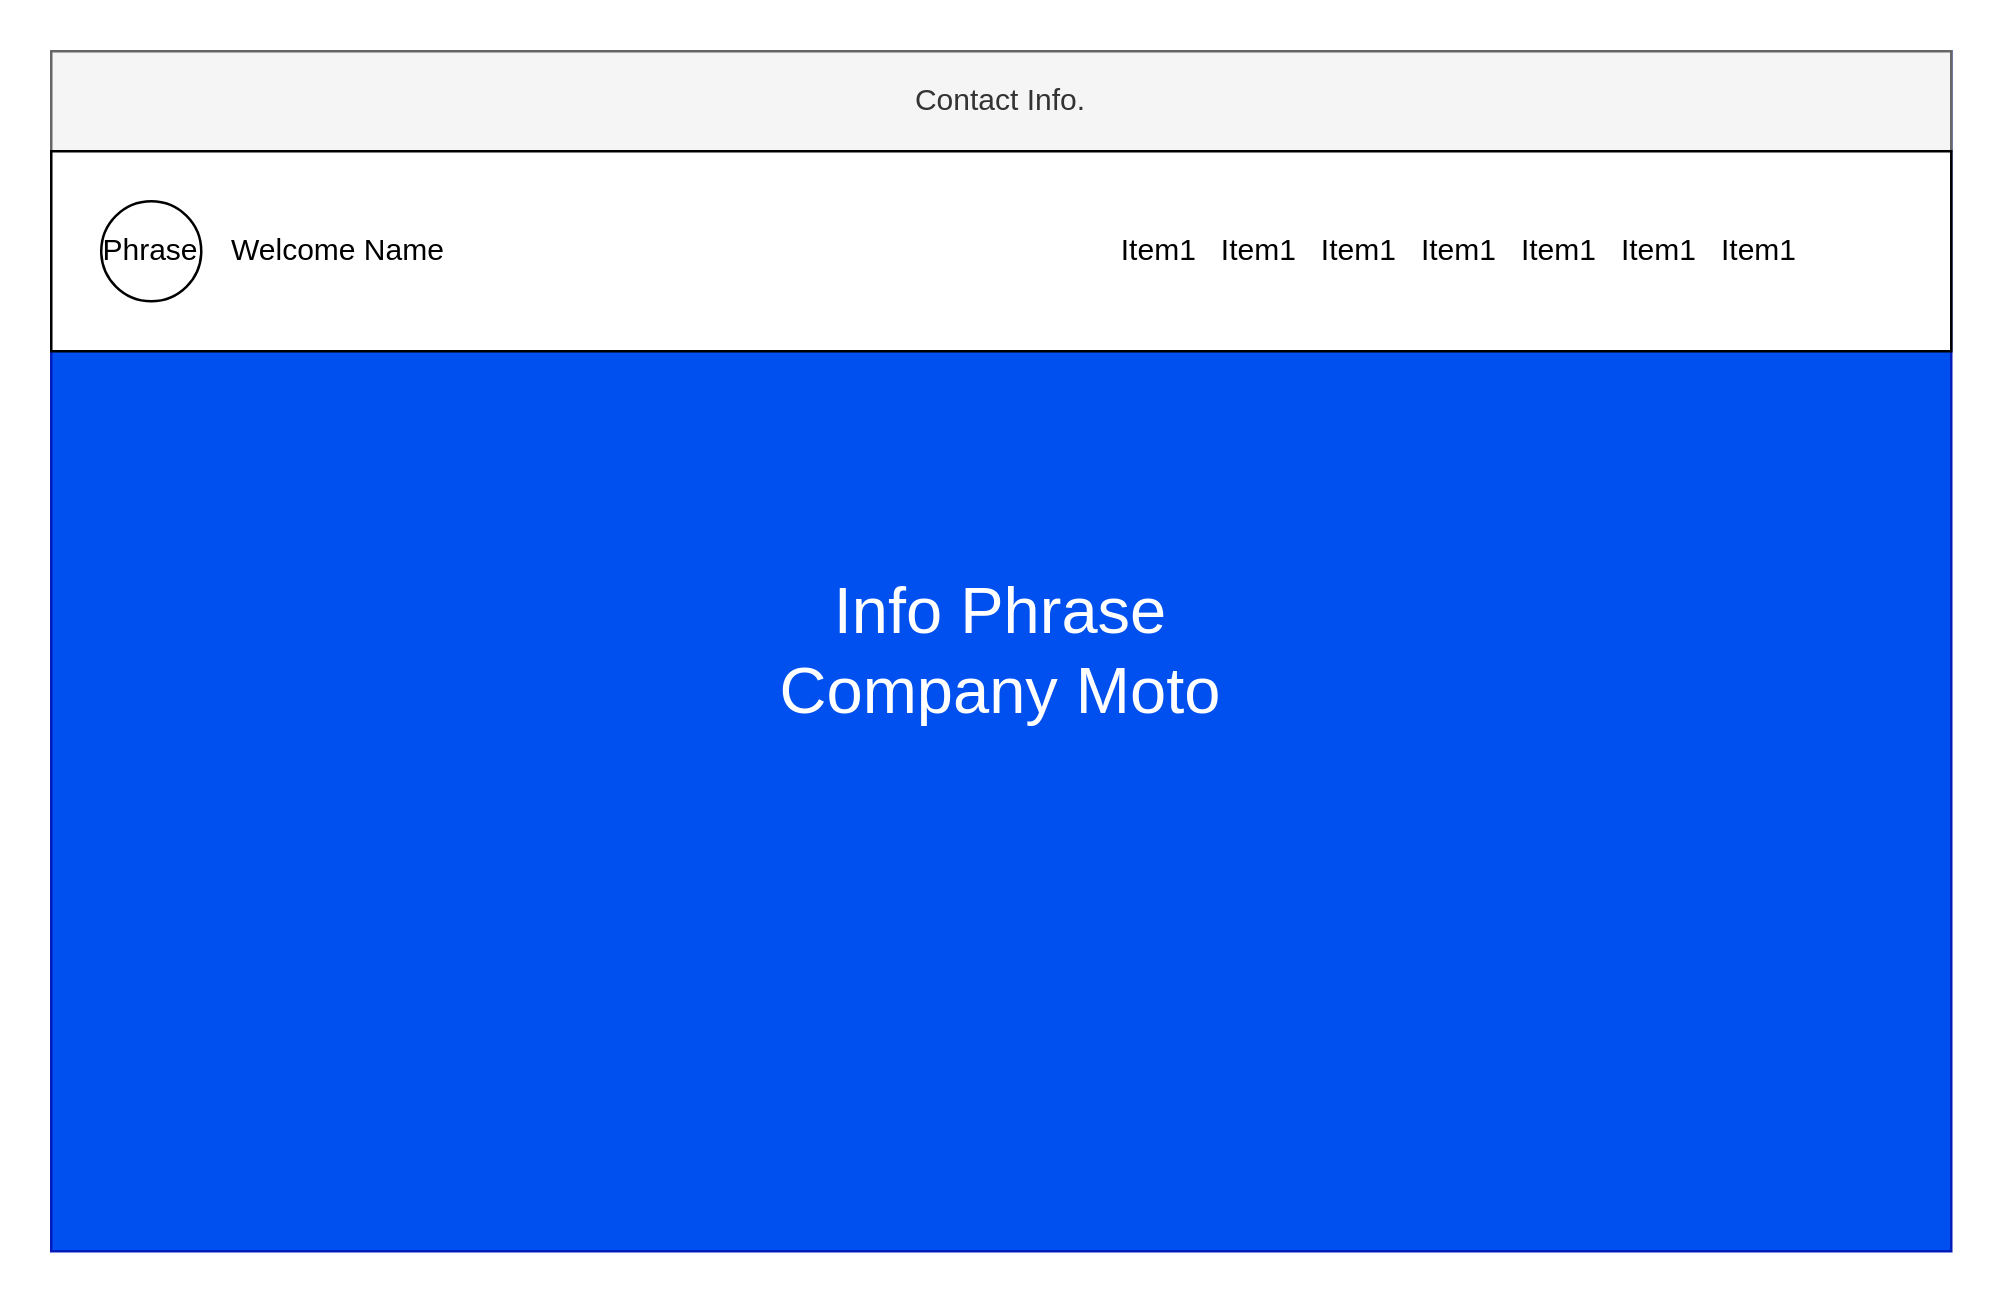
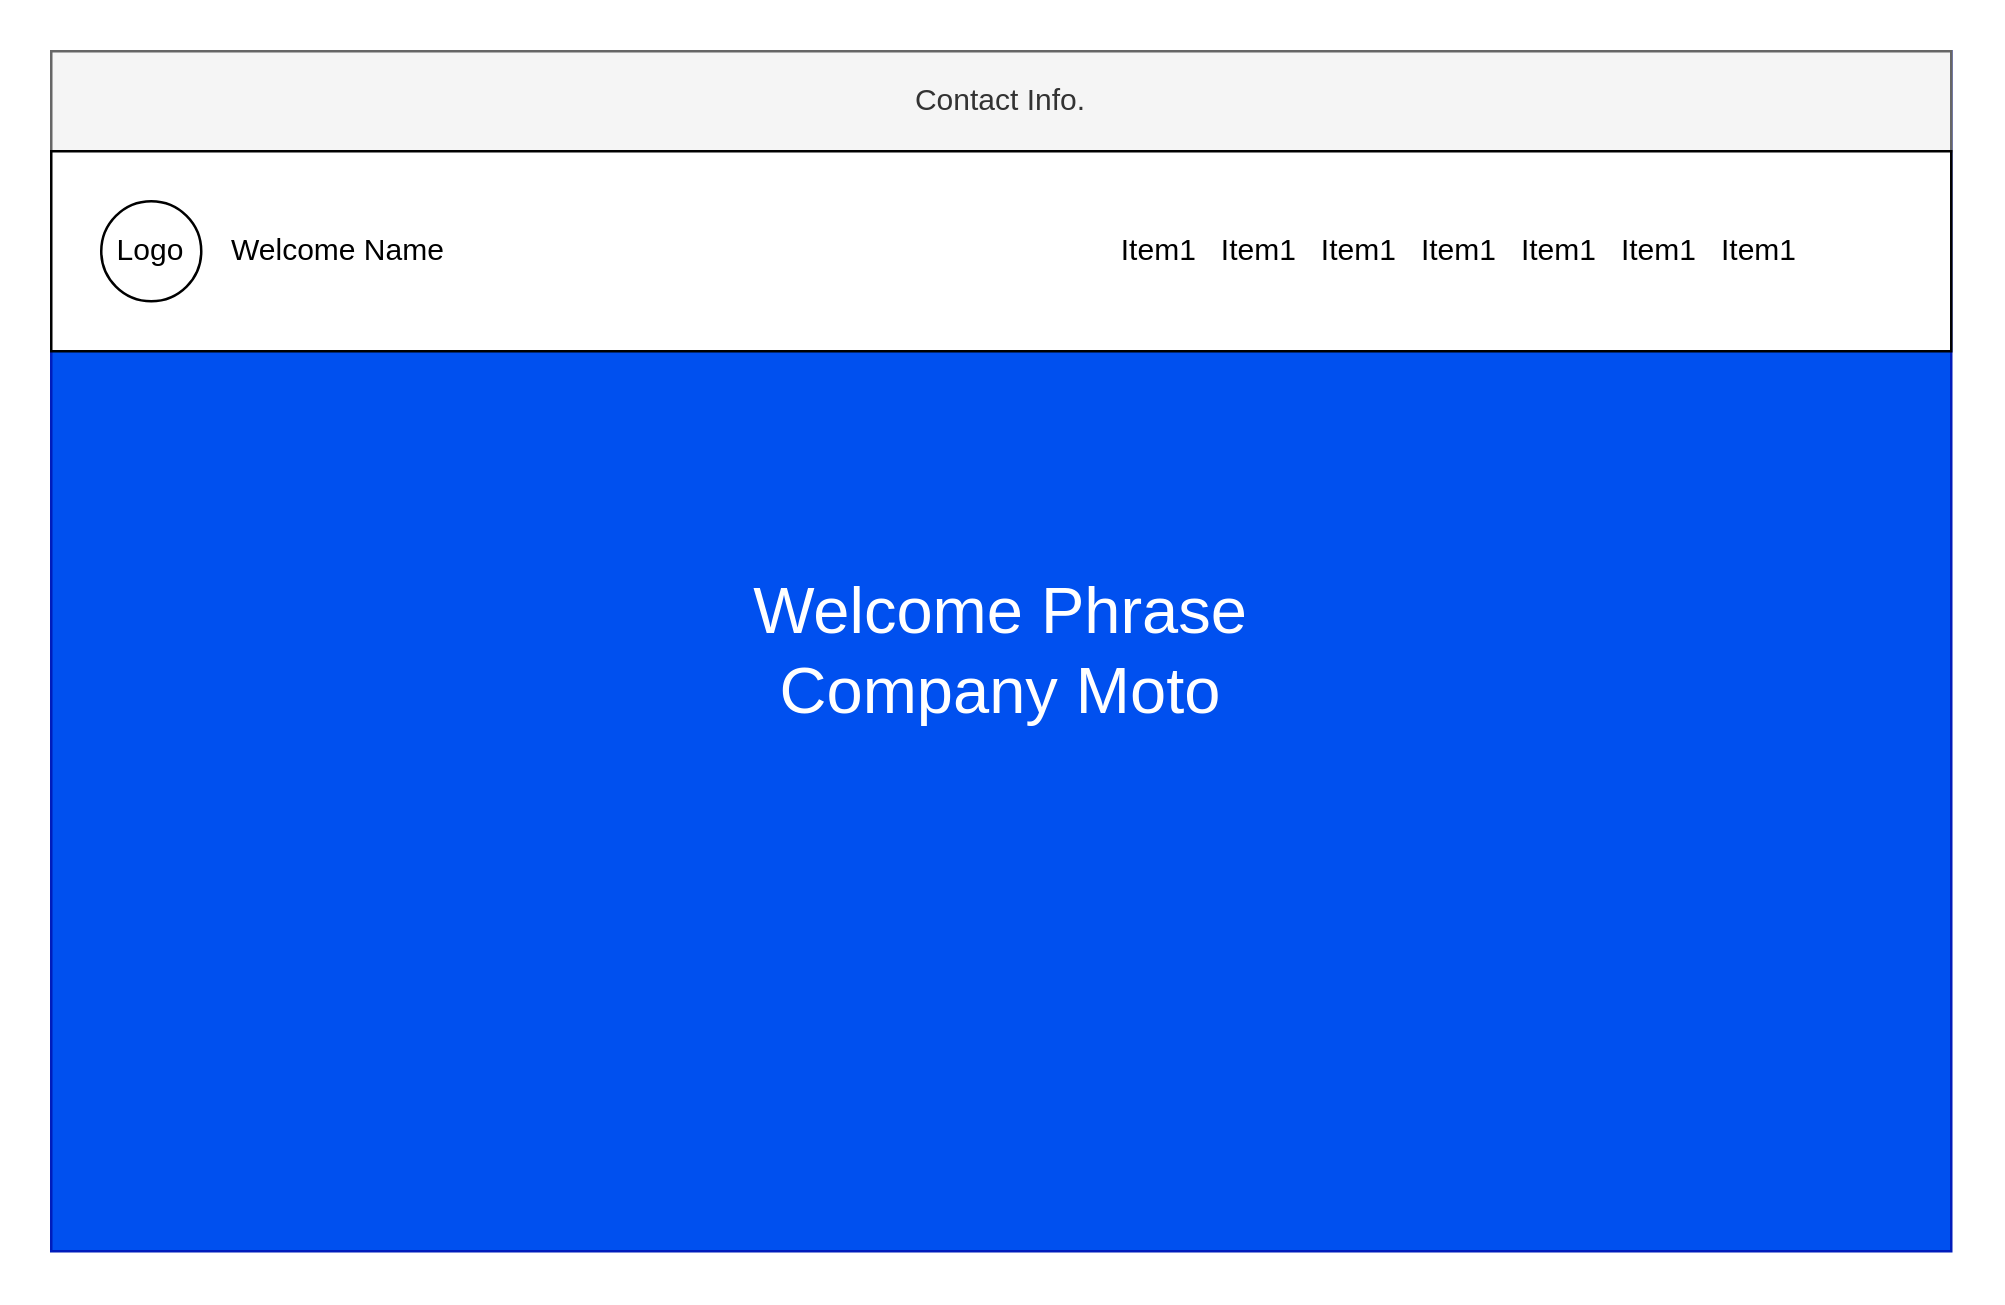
(151, 251) -> (151, 251)
(1001, 651) -> (1001, 651)
